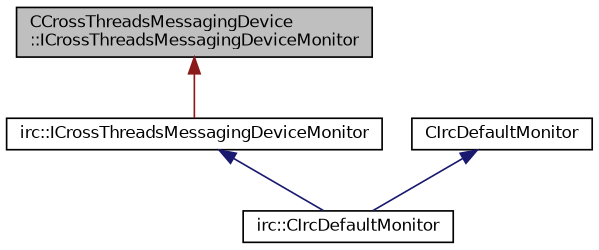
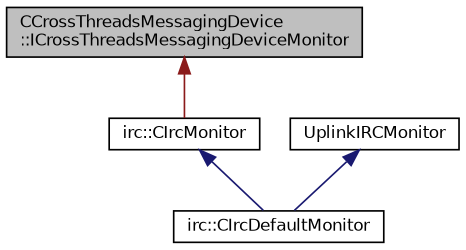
(194, 134) -> (184, 134)
(502, 134) -> (375, 134)
